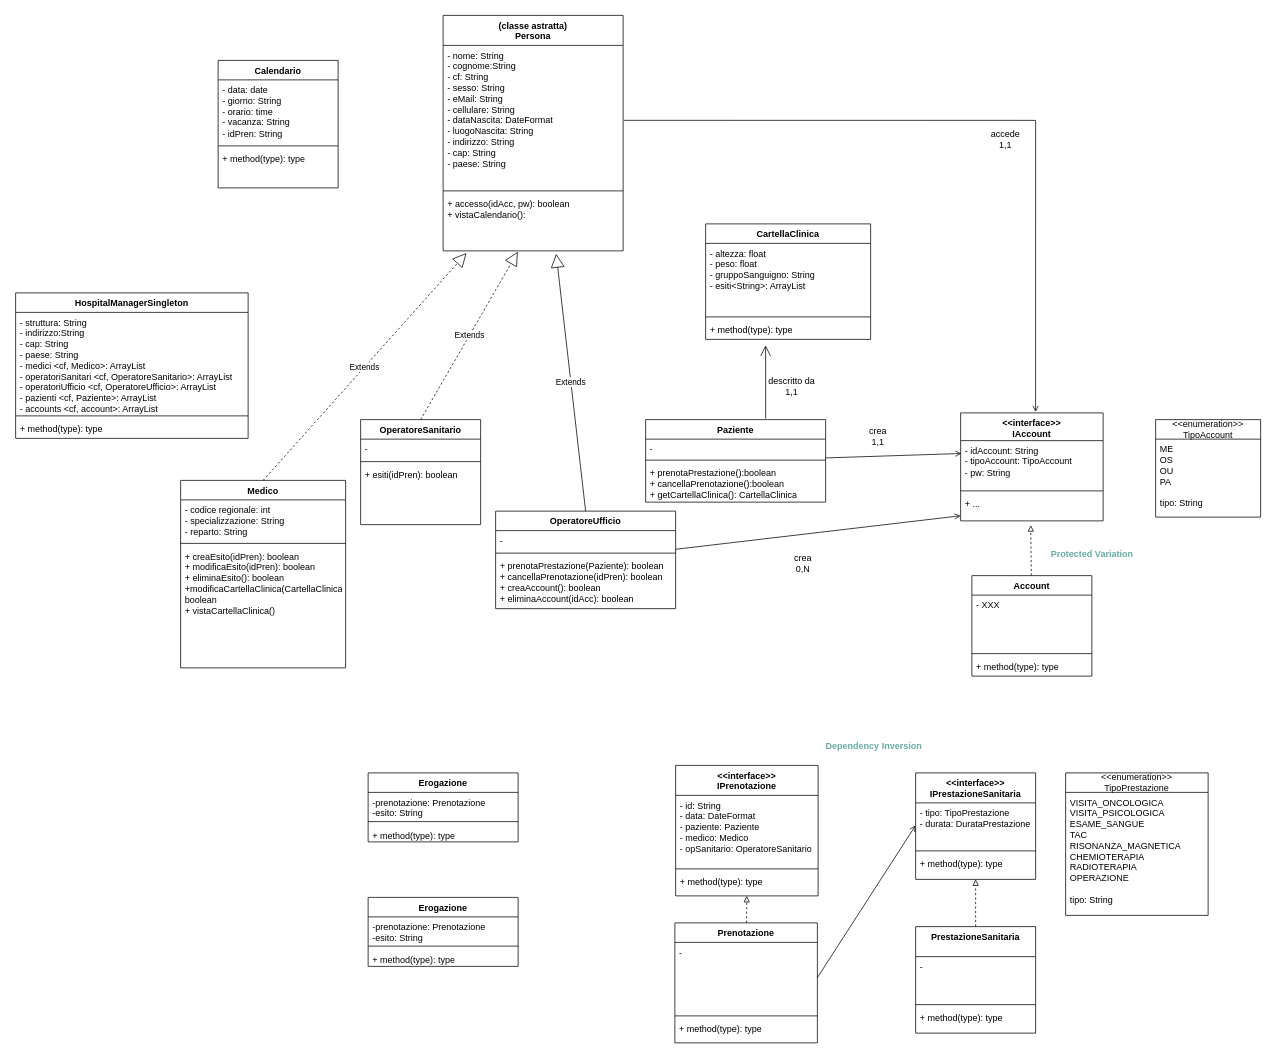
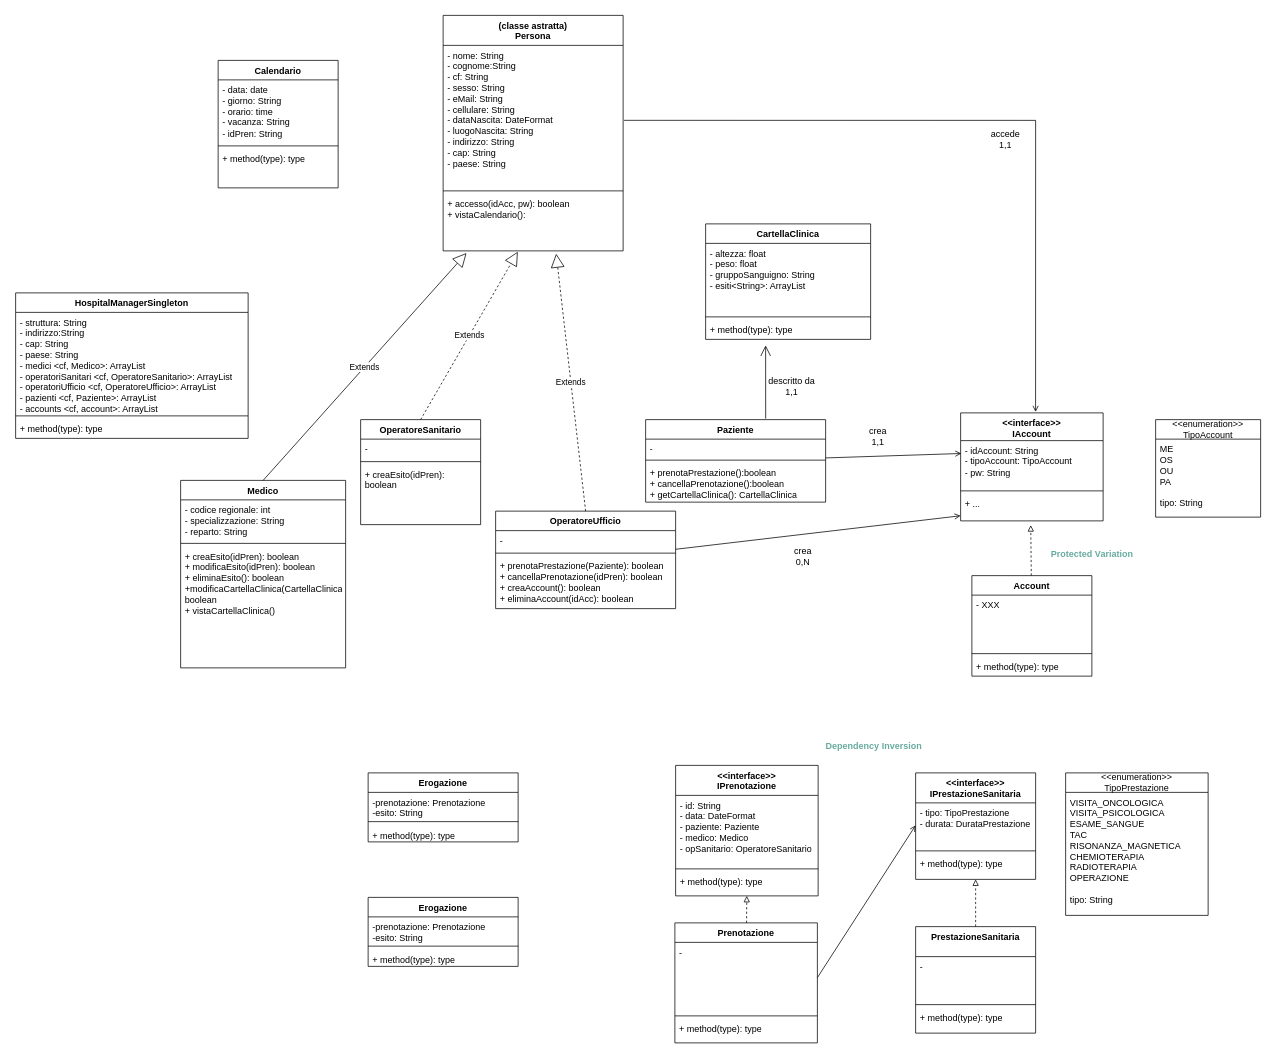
(312, 425) -> (312, 425)
(578, 447) -> (578, 447)
(417, 475) -> (421, 481)
(803, 563) -> (803, 556)
